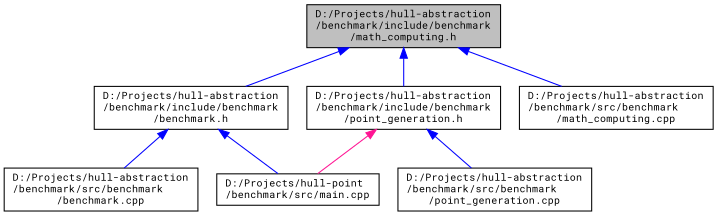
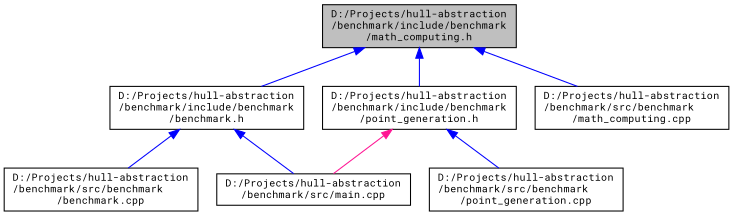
(298, 190) -> (314, 190)
